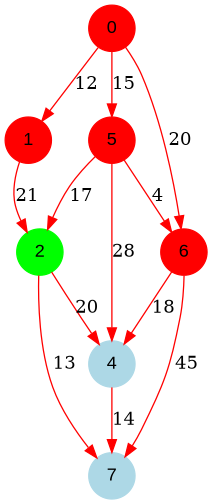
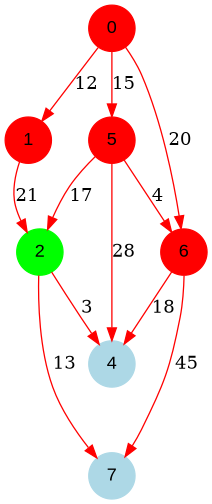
(87, 308) -> (87, 308)
(112, 413) -> none
